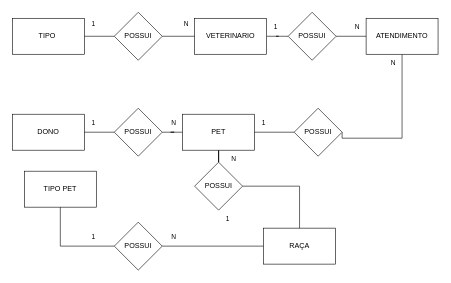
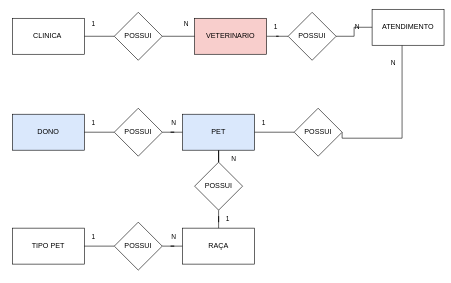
(48, 36) -> (48, 36)
(231, 36) -> (231, 36)
(402, 36) -> (408, 27)
(48, 132) -> (48, 132)
(219, 132) -> (219, 132)
(60, 189) -> (48, 246)
(300, 246) -> (219, 246)
